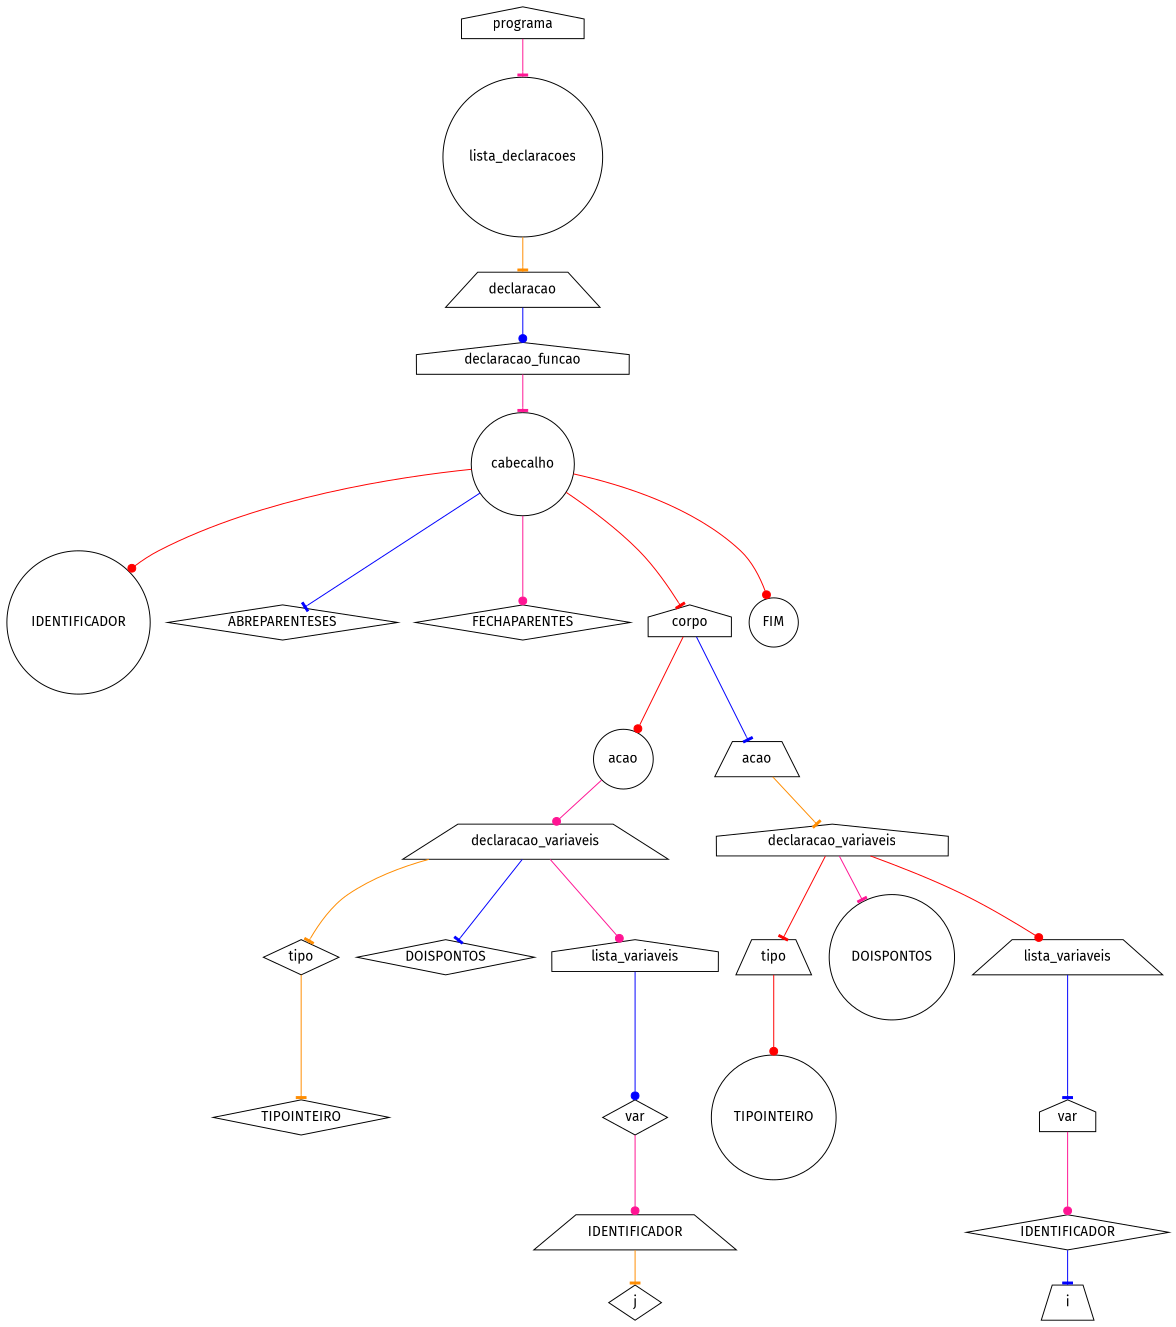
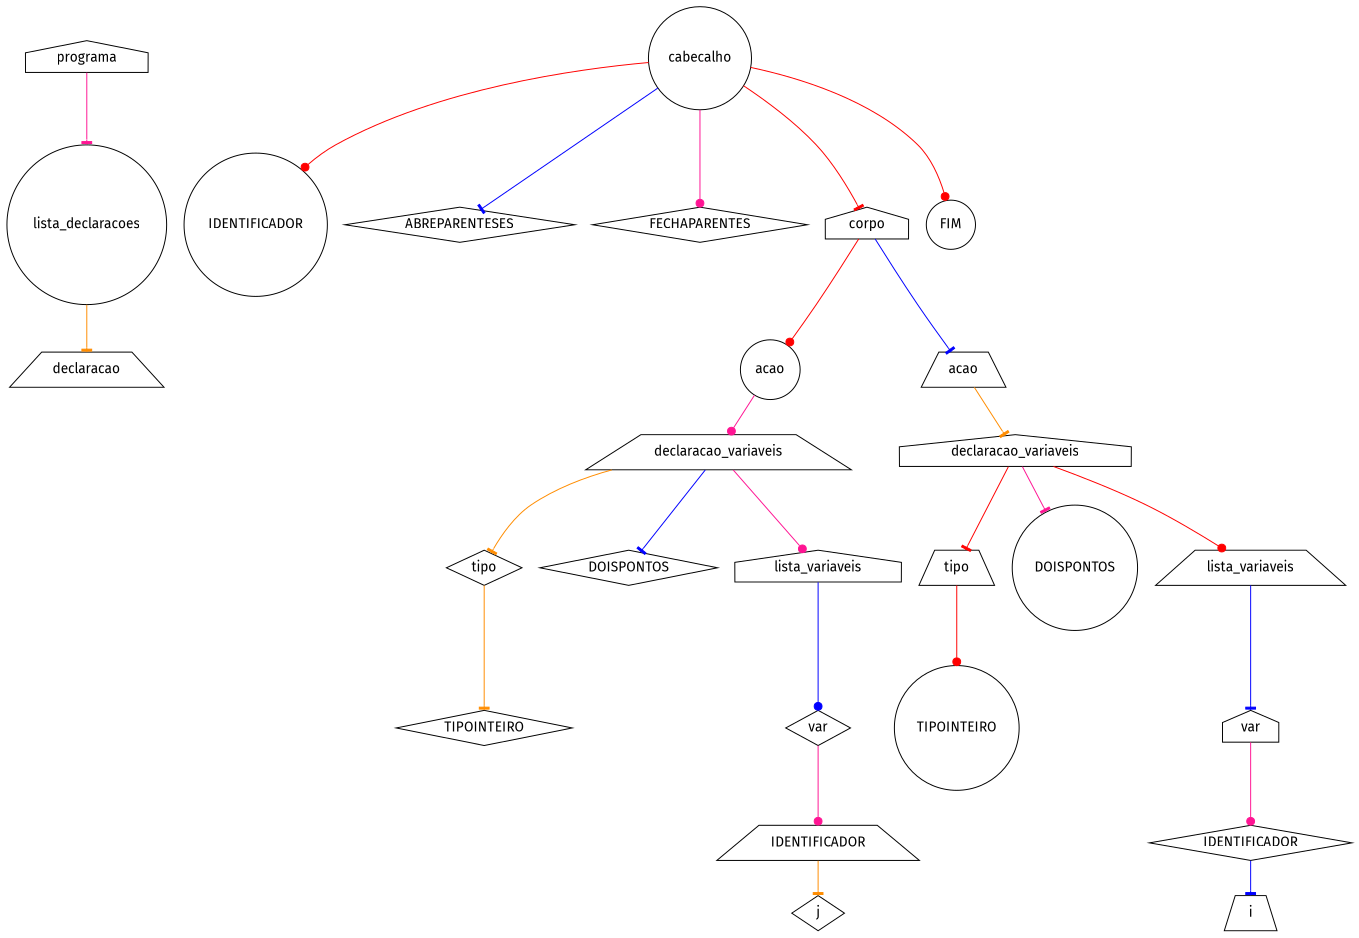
(523, 360) -> none
